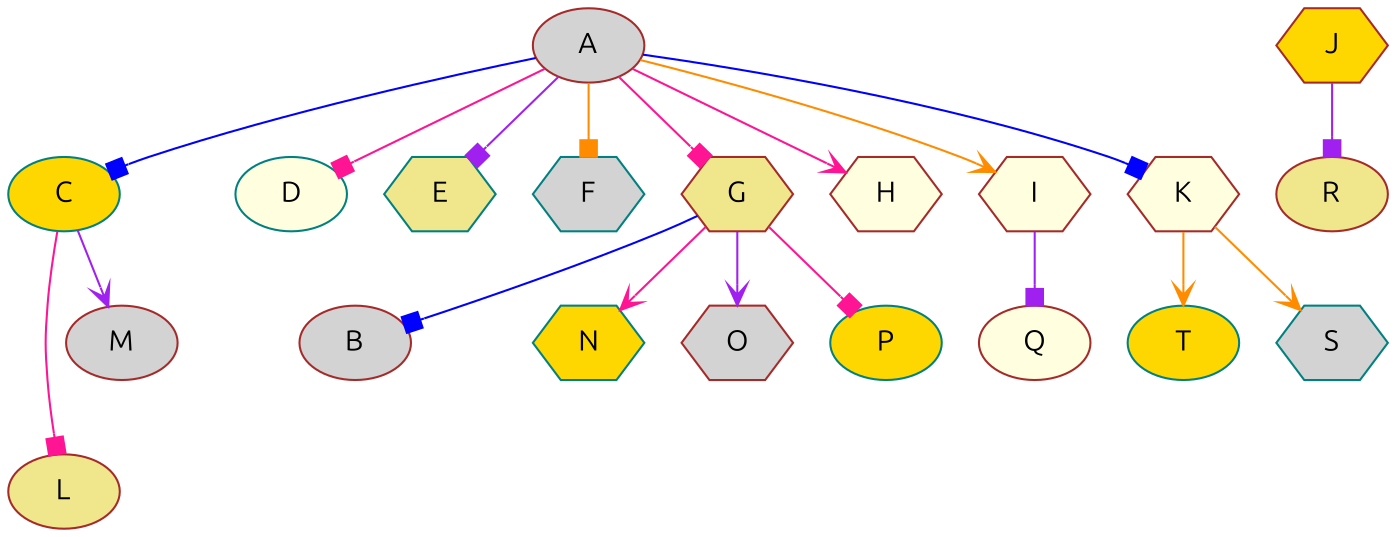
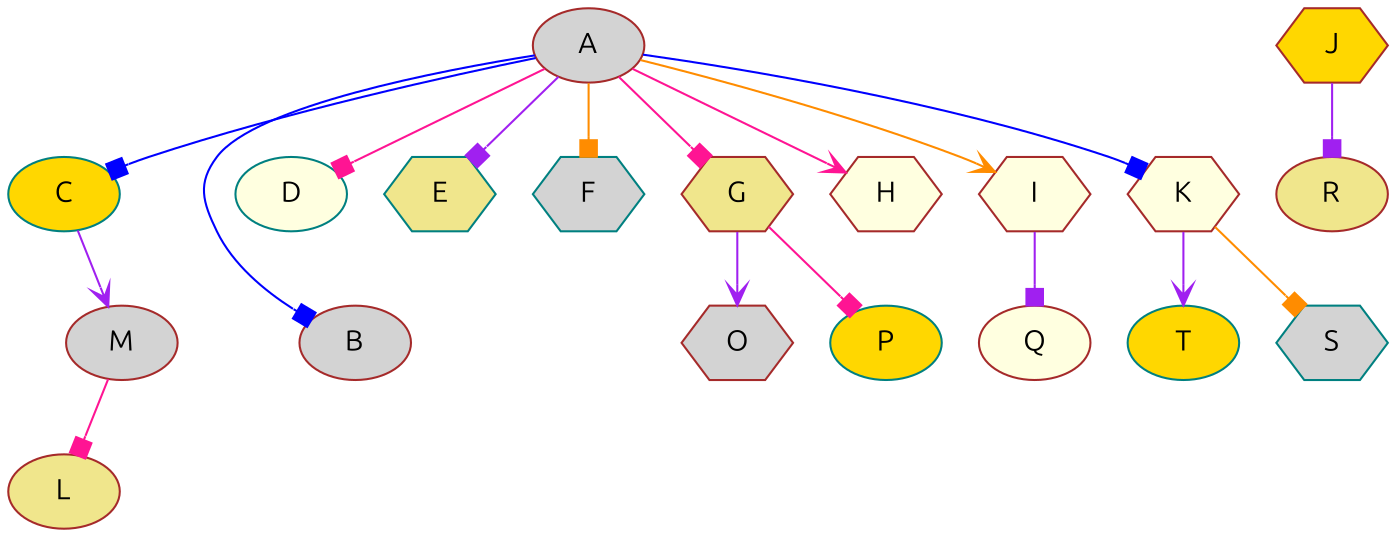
(1183, 258) -> (1183, 258)
(1250, 261) -> (1250, 261)
(562, 270) -> (223, 152)
(46, 332) -> (97, 408)
(589, 343) -> none
